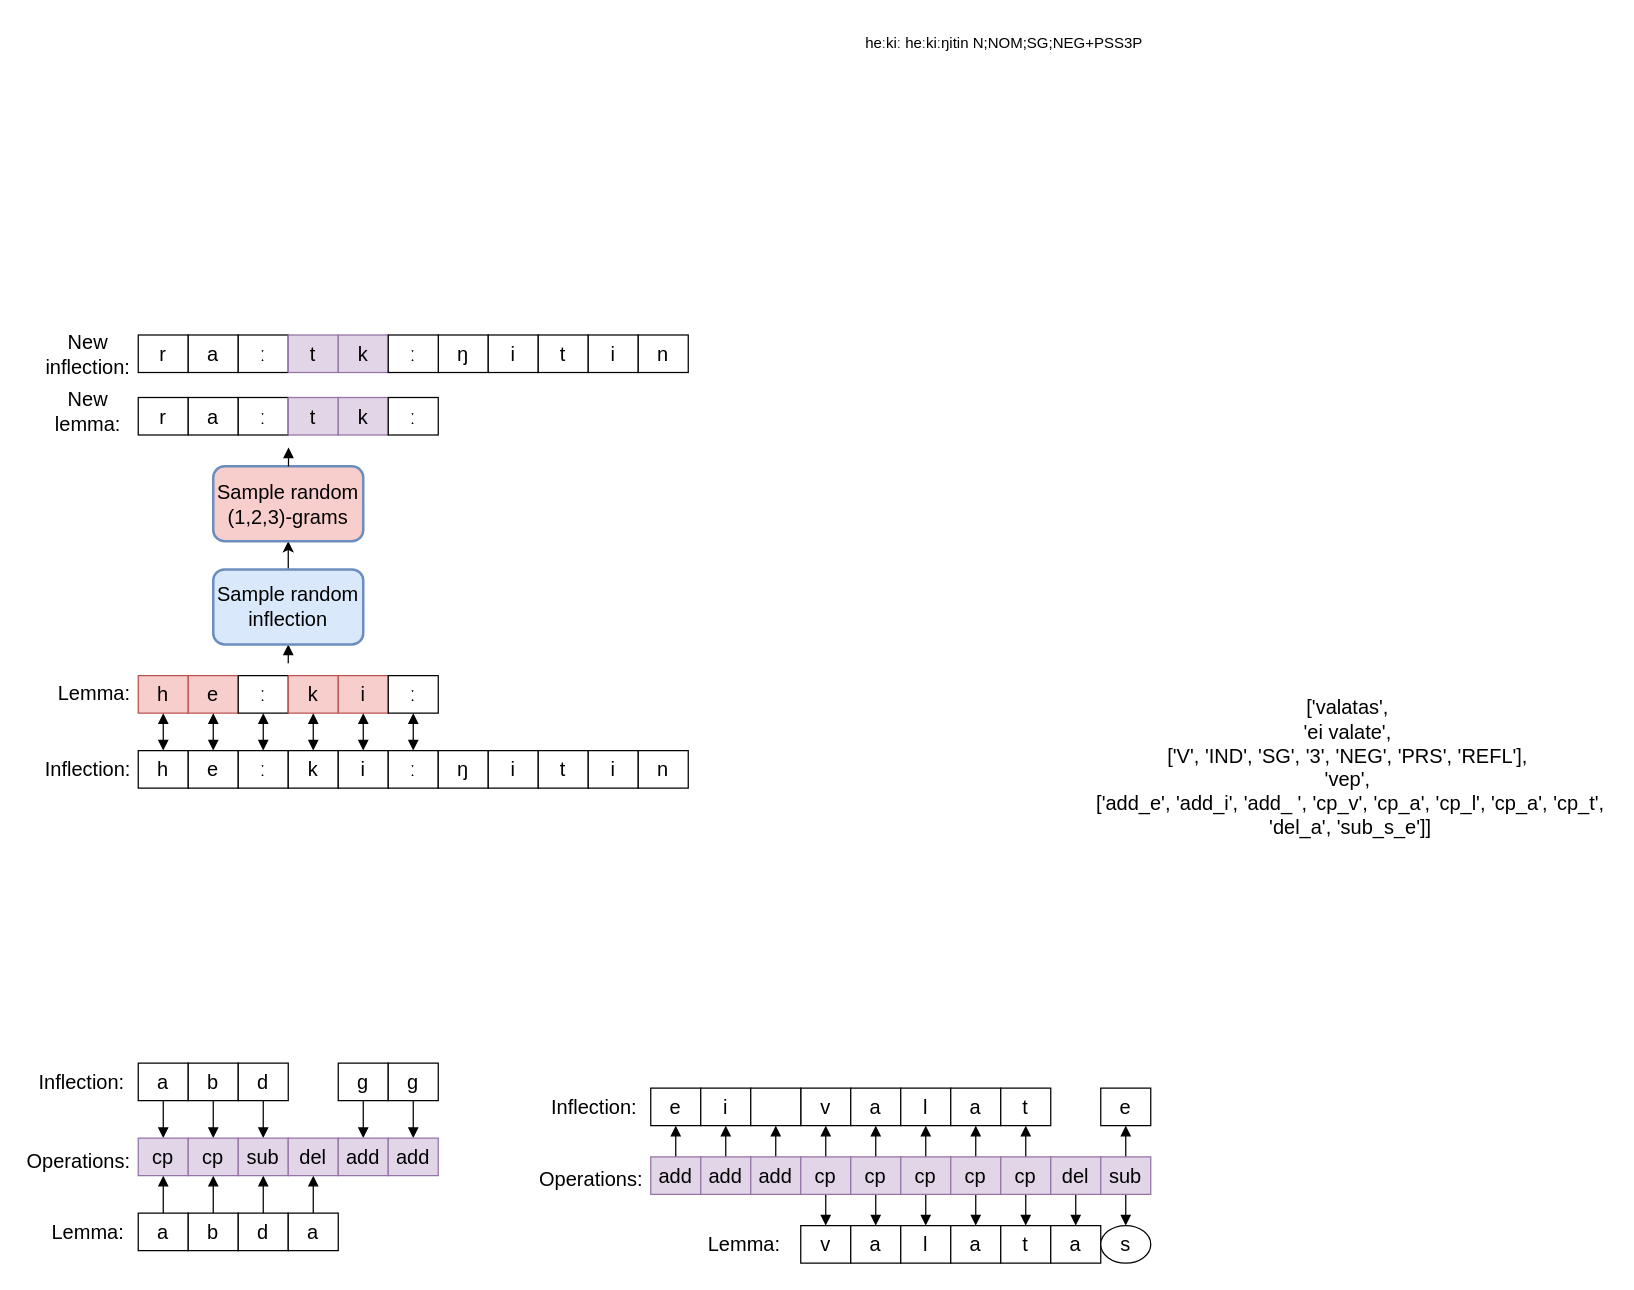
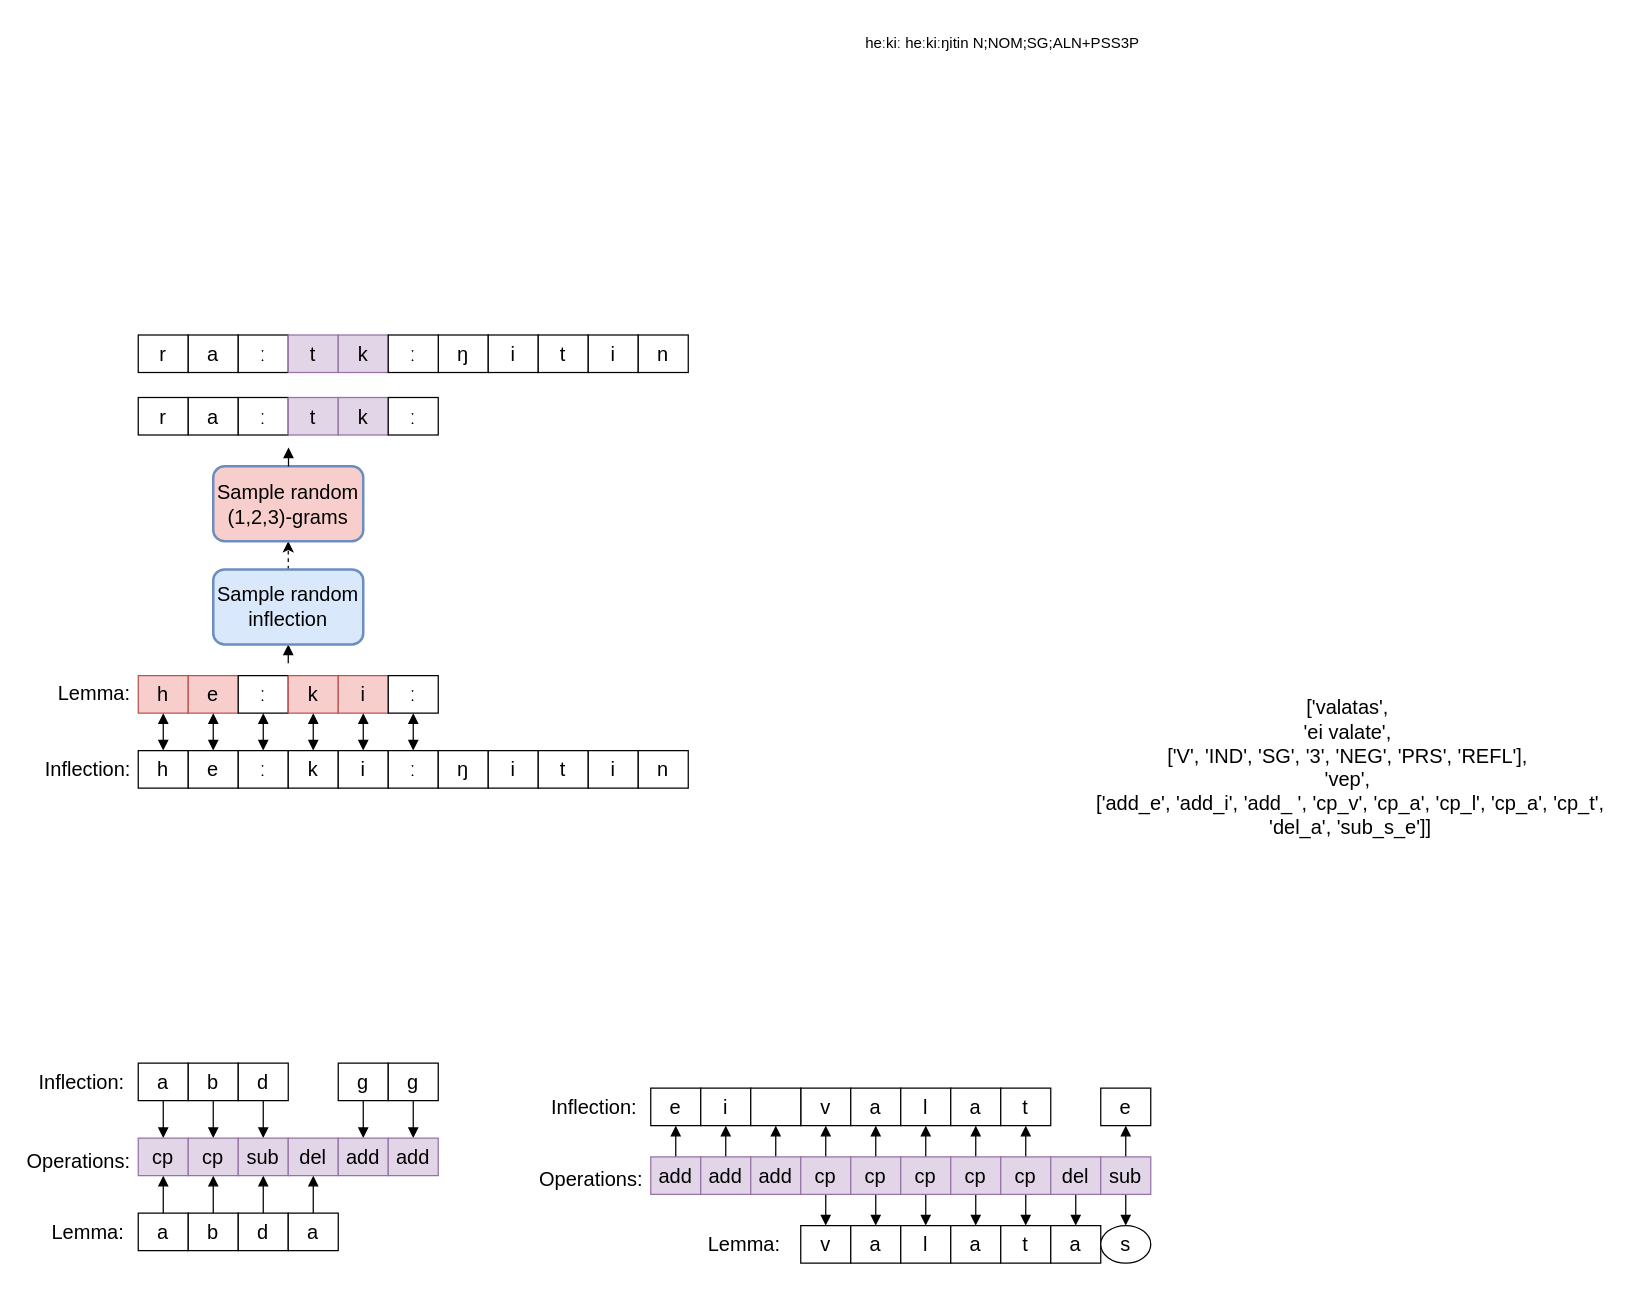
(1007, 43) -> (1007, 43)
(88, 354) -> none
(88, 411) -> none
(288, 558) -> (288, 558)
